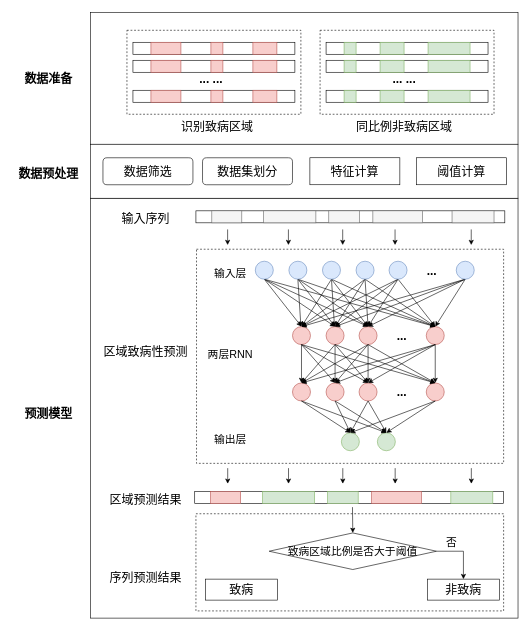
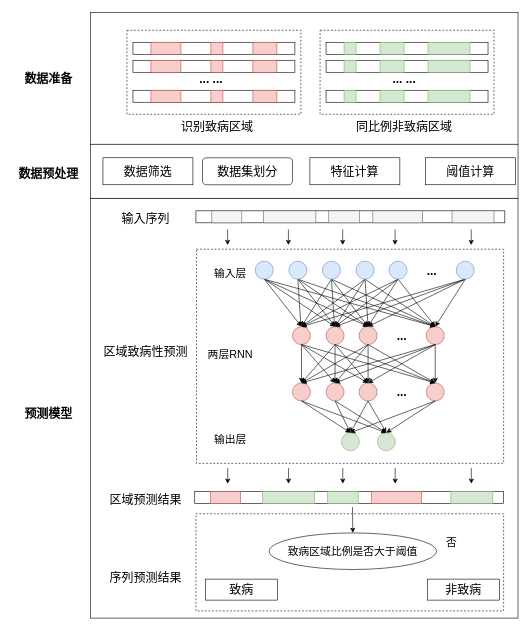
(148, 171) -> (148, 171)
(462, 171) -> (471, 171)
(353, 551) -> (353, 551)
(464, 562) -> none
